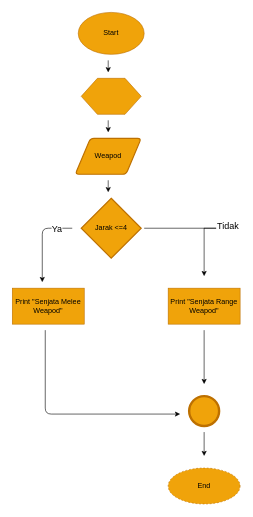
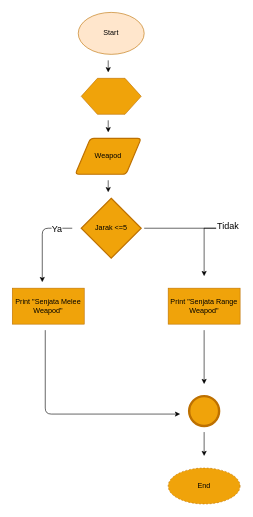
(111, 33) -> (111, 33)
(111, 228) -> (111, 228)
